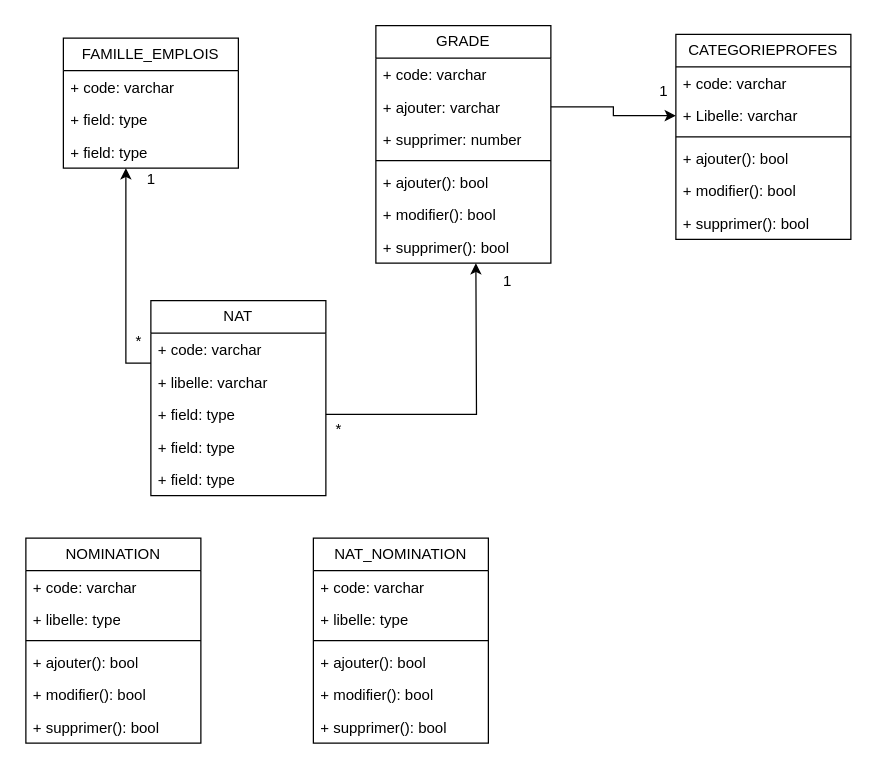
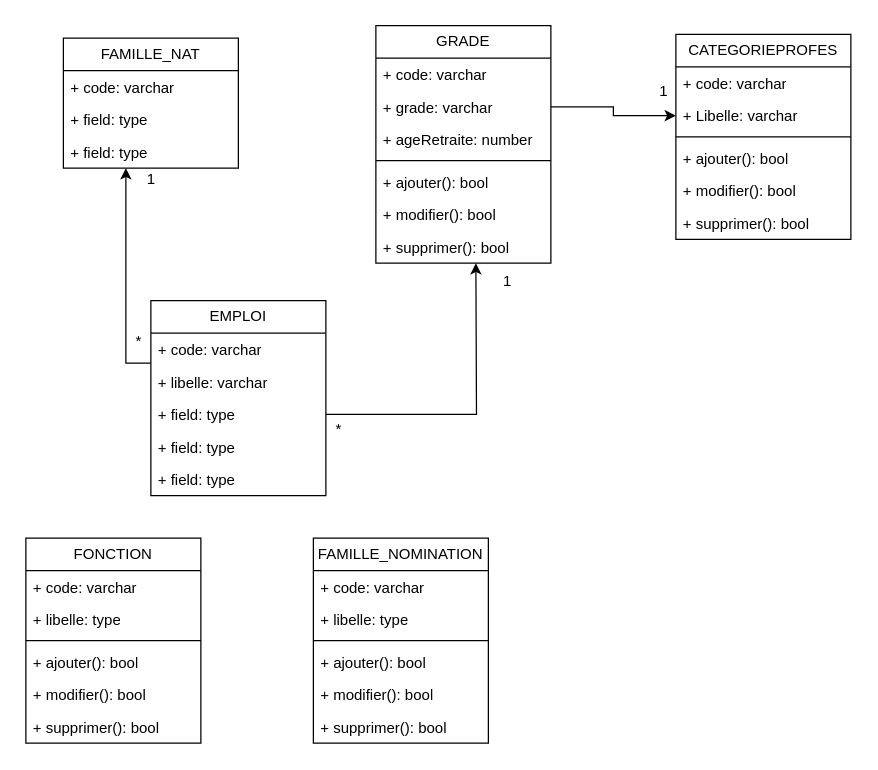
(151, 54) -> (151, 54)
(453, 108) -> (444, 108)
(455, 141) -> (464, 141)
(238, 317) -> (238, 317)
(113, 554) -> (113, 554)
(401, 554) -> (401, 554)
